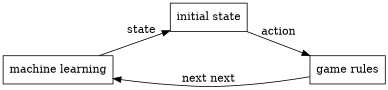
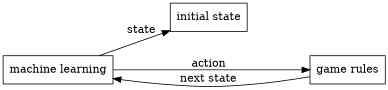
(275, 42) -> (207, 70)
(209, 79) -> (209, 79)
